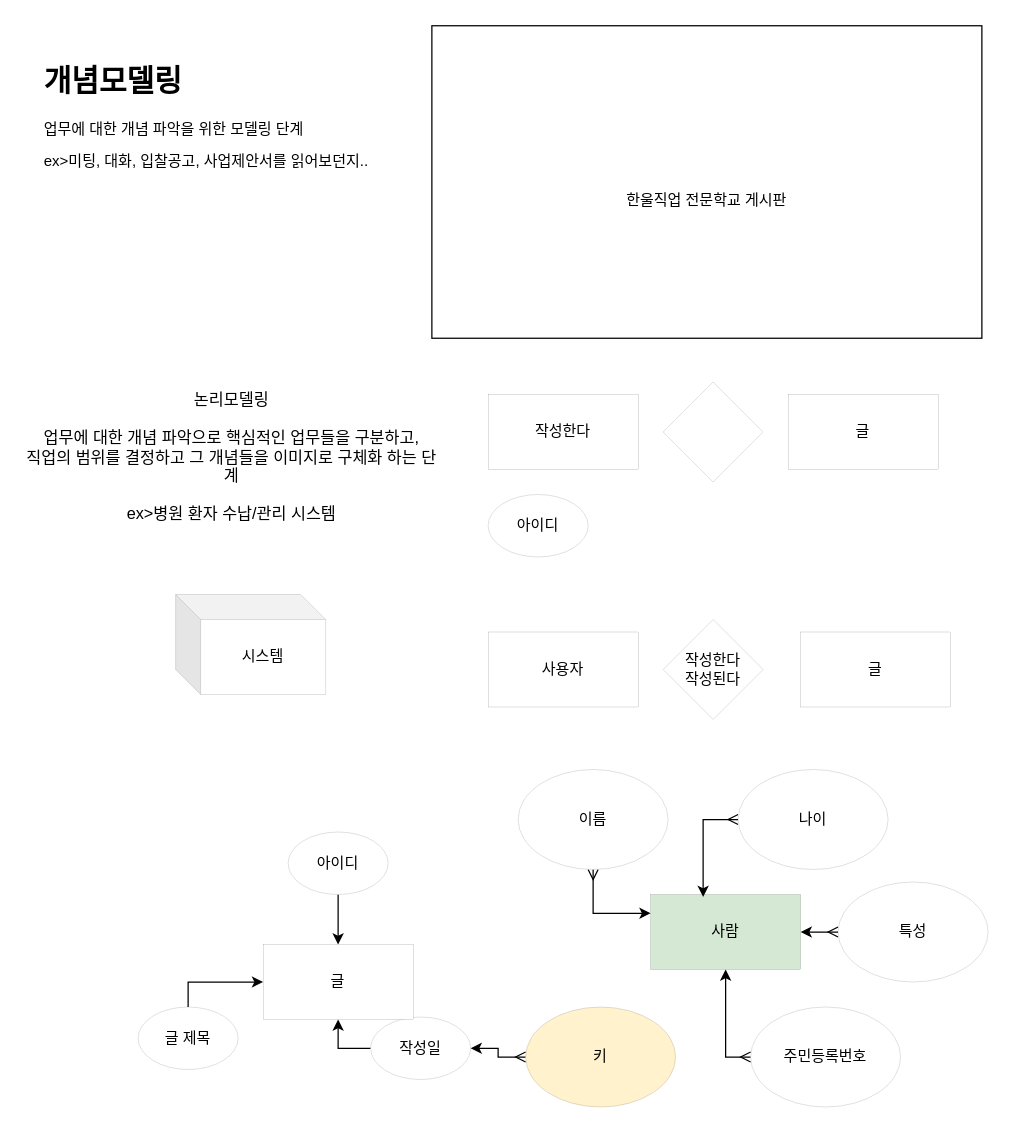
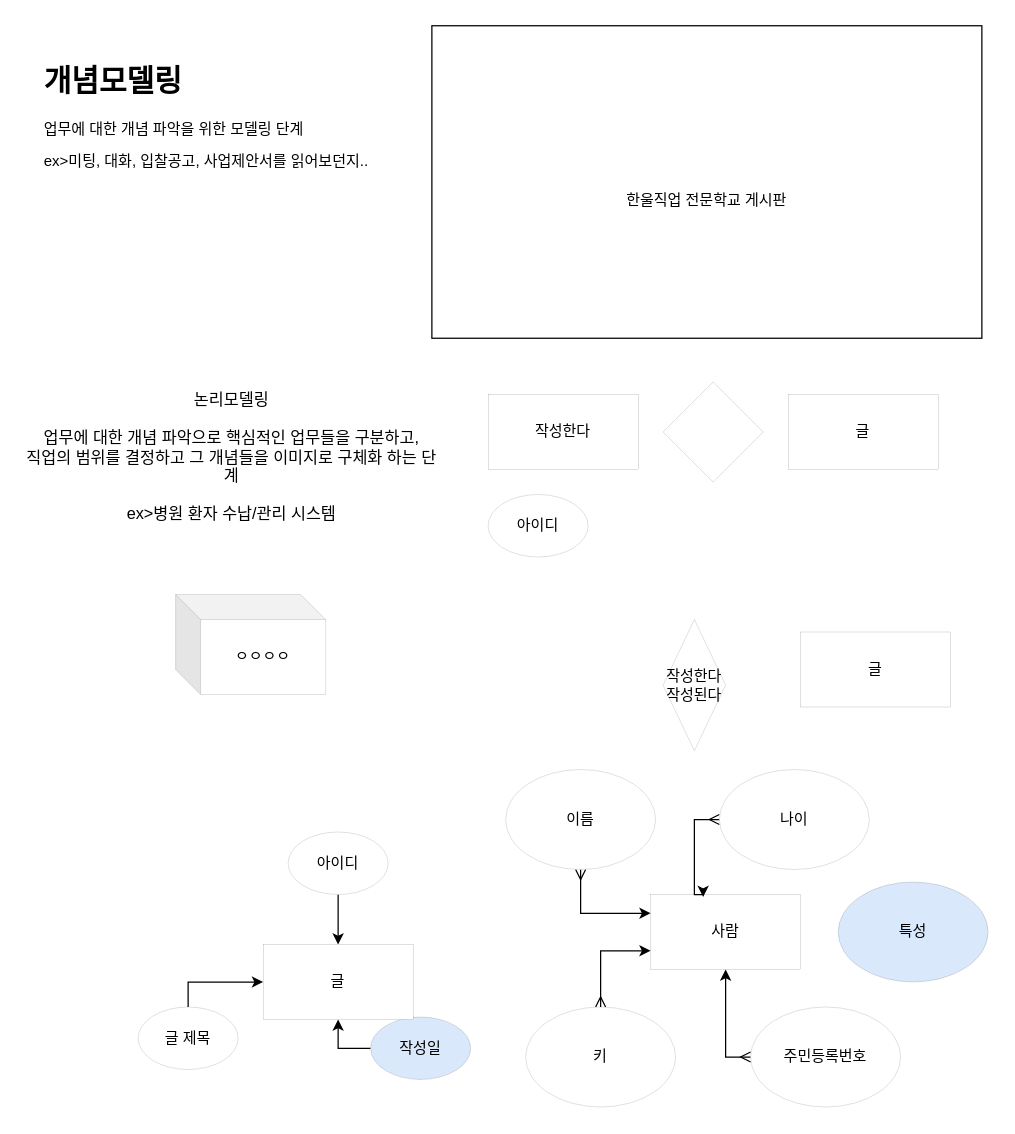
(263, 657) -> (263, 657)
(563, 669) -> none
(713, 669) -> (694, 685)
(593, 819) -> (581, 819)
(813, 819) -> (794, 819)
(726, 932) -> (726, 932)
(815, 932) -> none
(913, 932) -> (913, 932)
(421, 1048) -> (421, 1048)
(498, 1057) -> (601, 958)
(601, 1057) -> (601, 1057)
